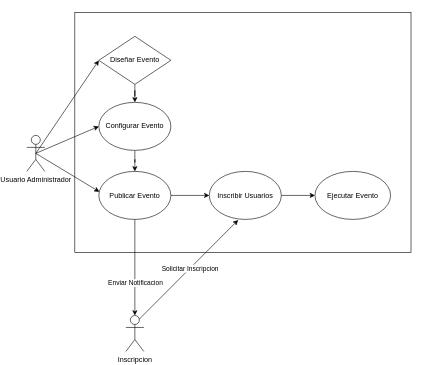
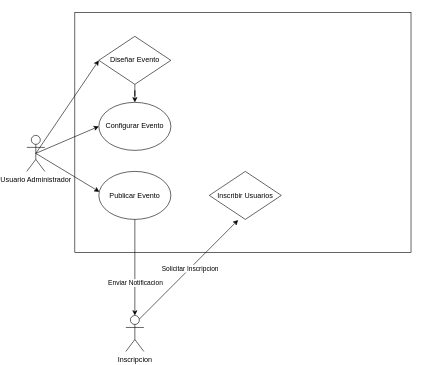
(135, 159) -> none
(188, 195) -> none
(245, 195) -> (245, 195)
(295, 195) -> none
(353, 195) -> none
